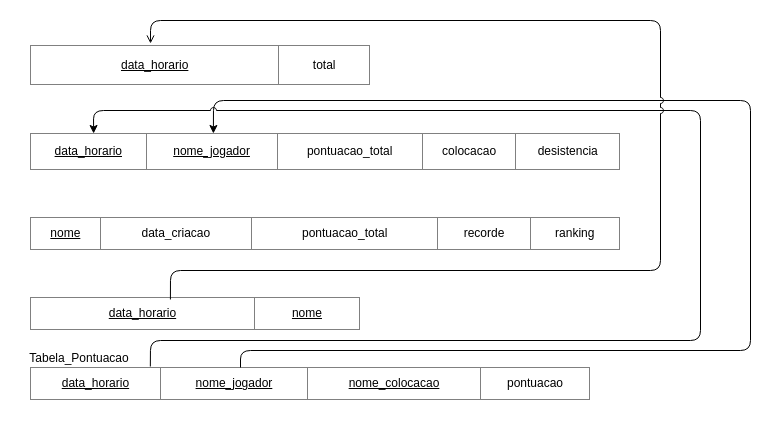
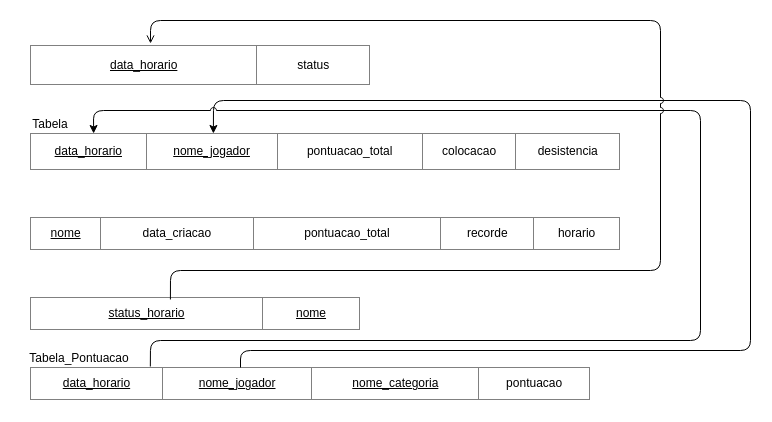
(85, 53) -> (89, 53)
none -> (51, 125)
(177, 225) -> (177, 225)
(83, 305) -> (89, 305)
(185, 375) -> (185, 375)
